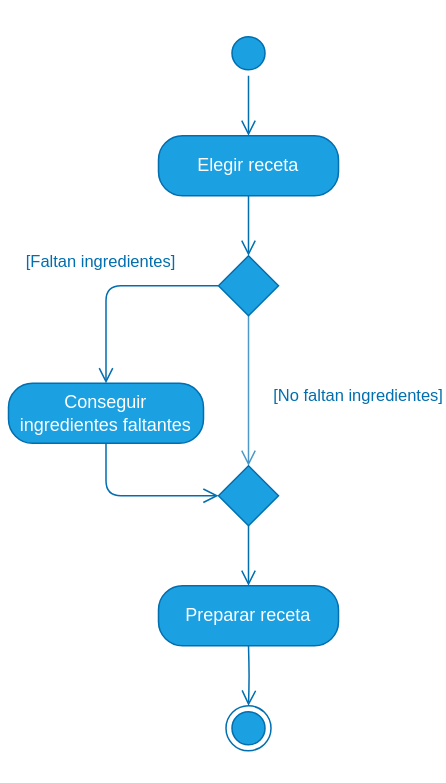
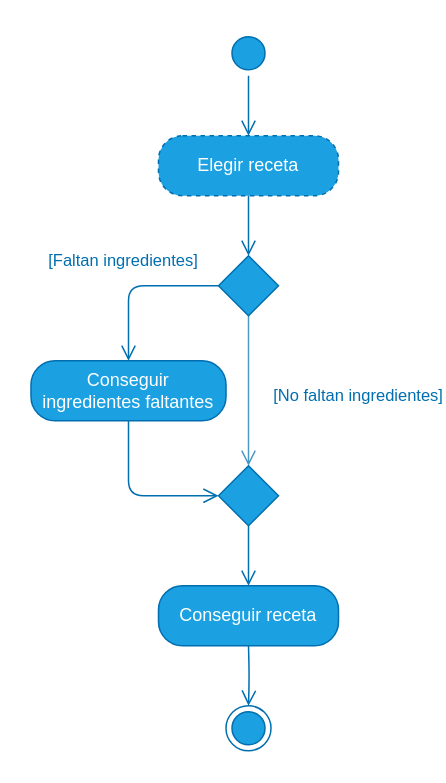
(248, 166) -> (248, 166)
(106, 413) -> (128, 391)
(248, 616) -> (248, 616)
